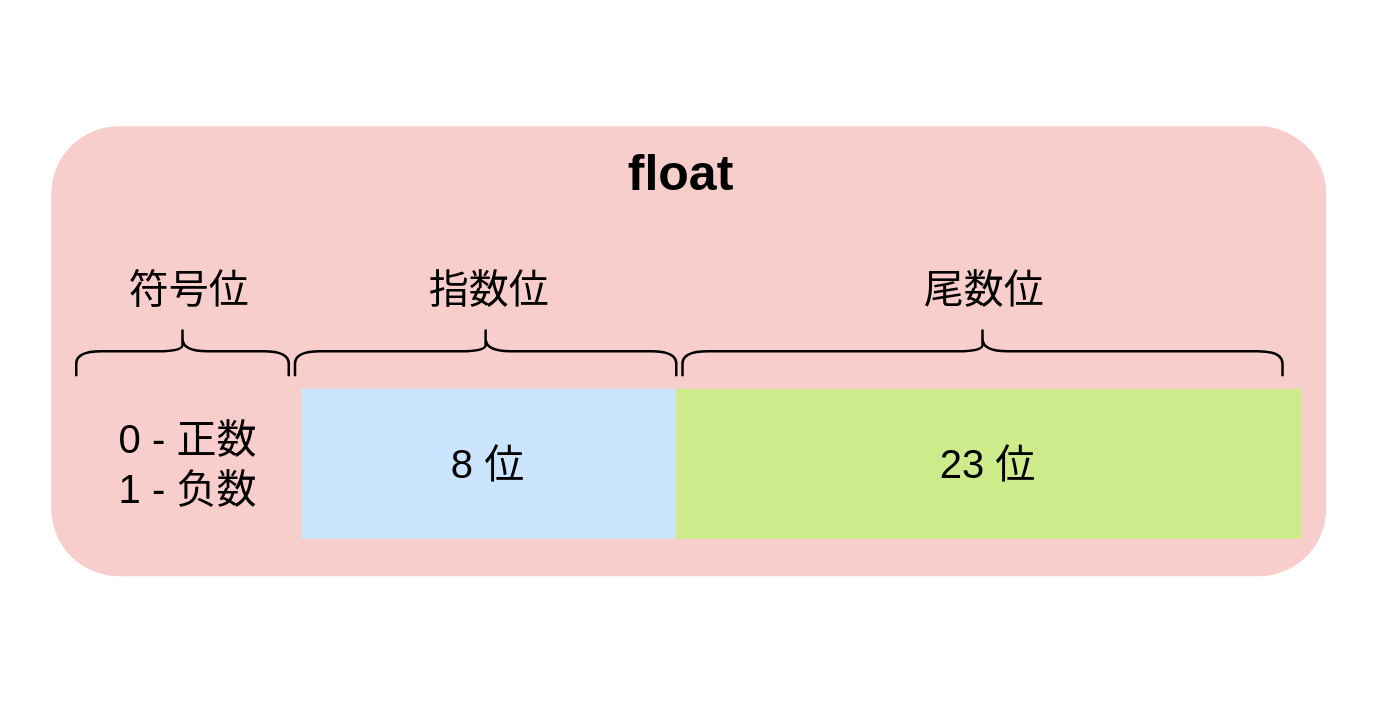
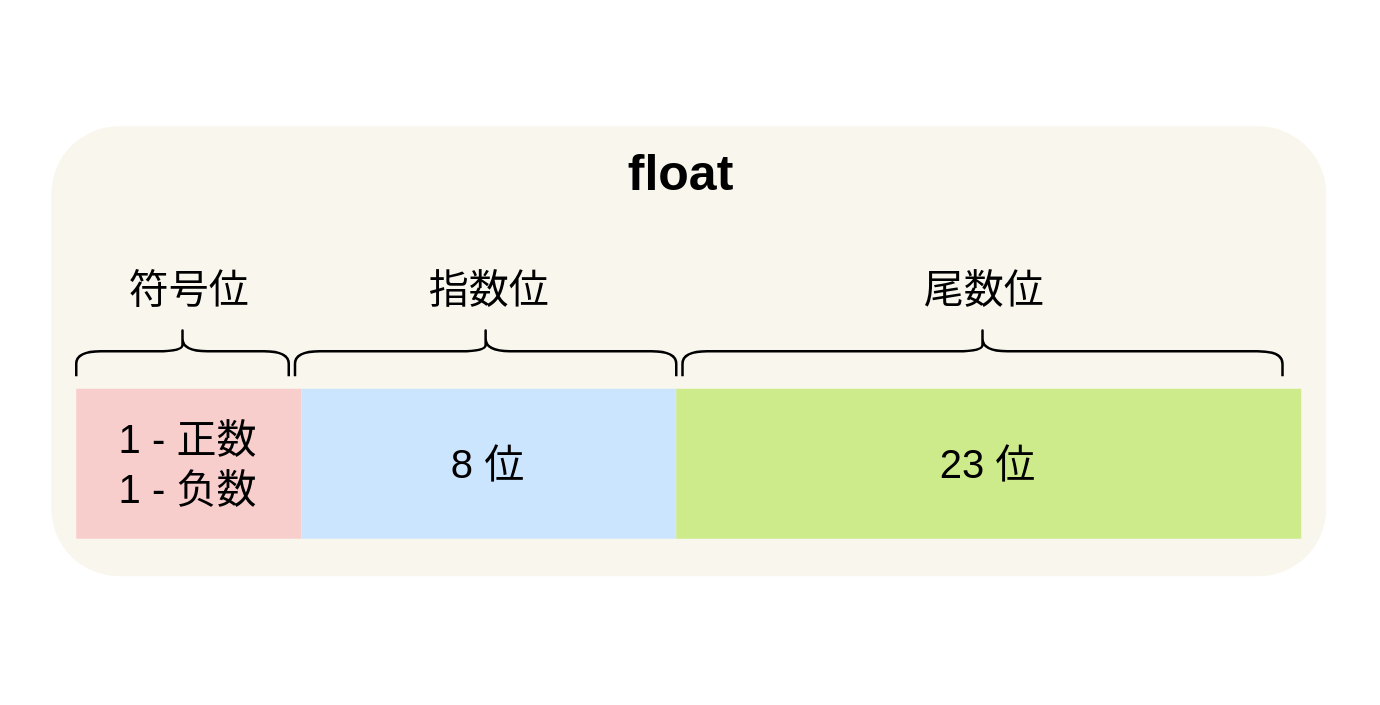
(689, 351) -> (689, 351)
(189, 464) -> (189, 464)
